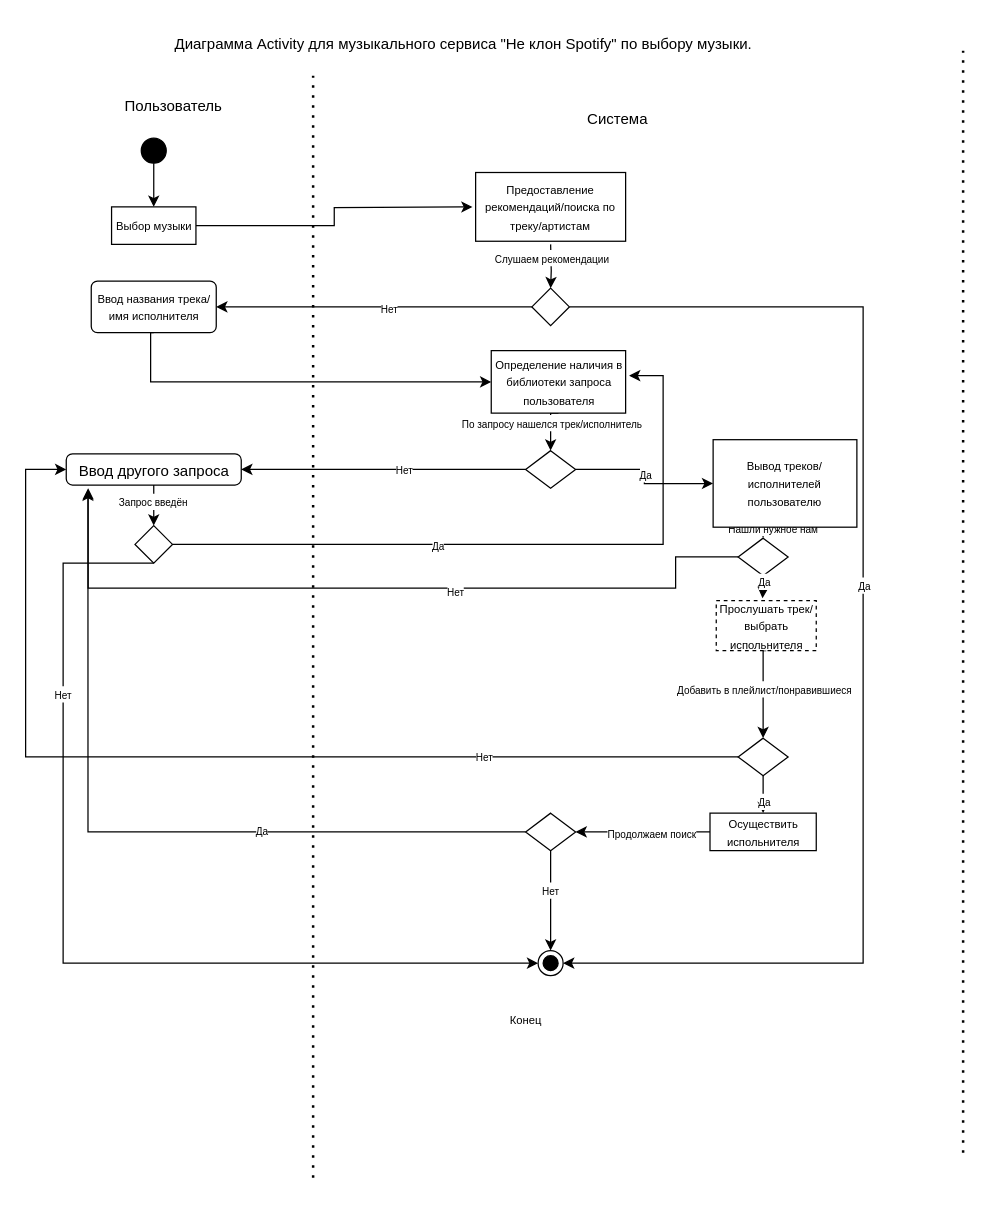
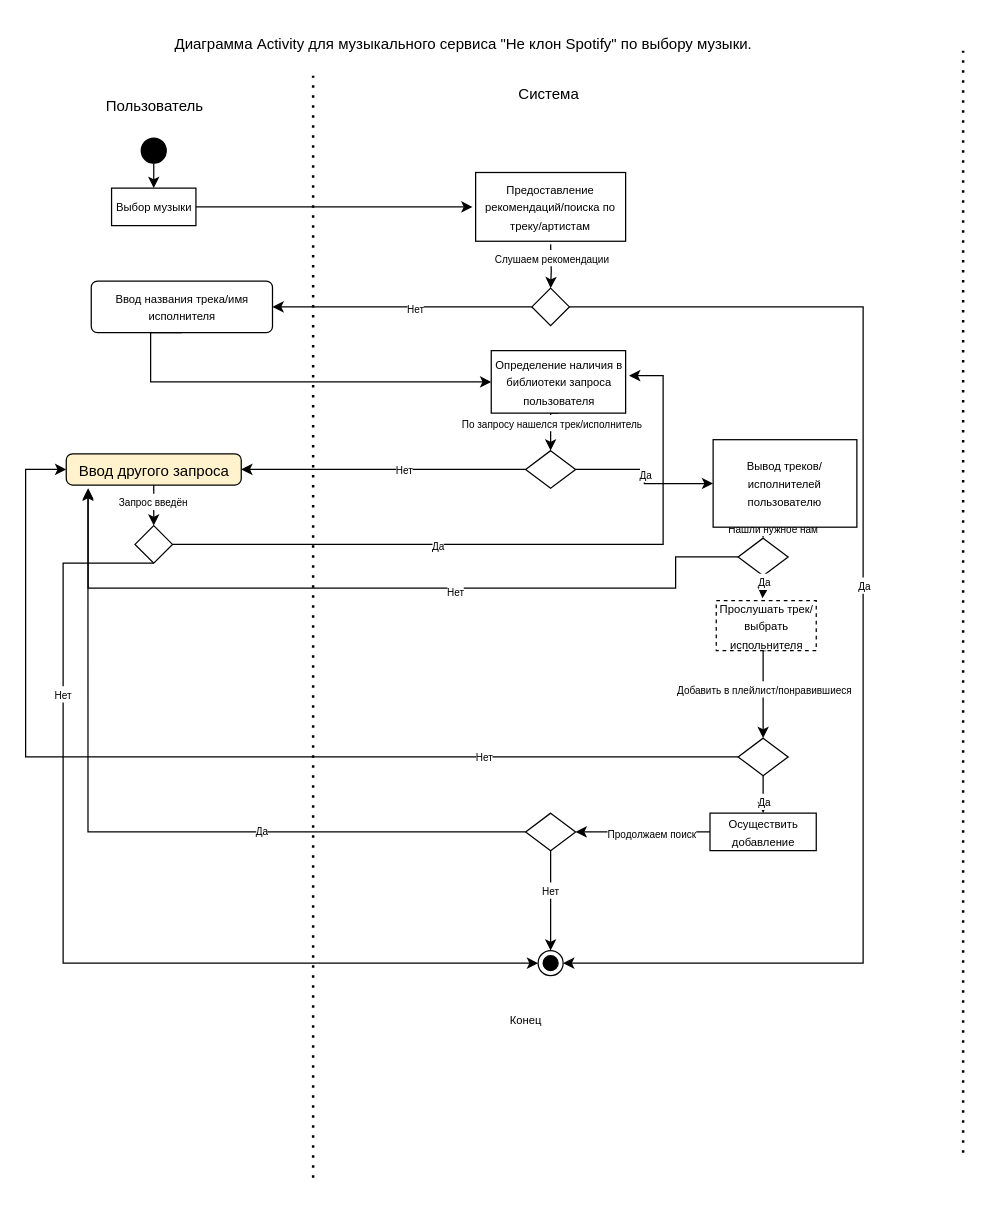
(173, 107) -> (154, 107)
(619, 119) -> (551, 94)
(154, 226) -> (154, 207)
(154, 307) -> (182, 307)
(154, 469) -> (154, 469)
(764, 832) -> (764, 832)
